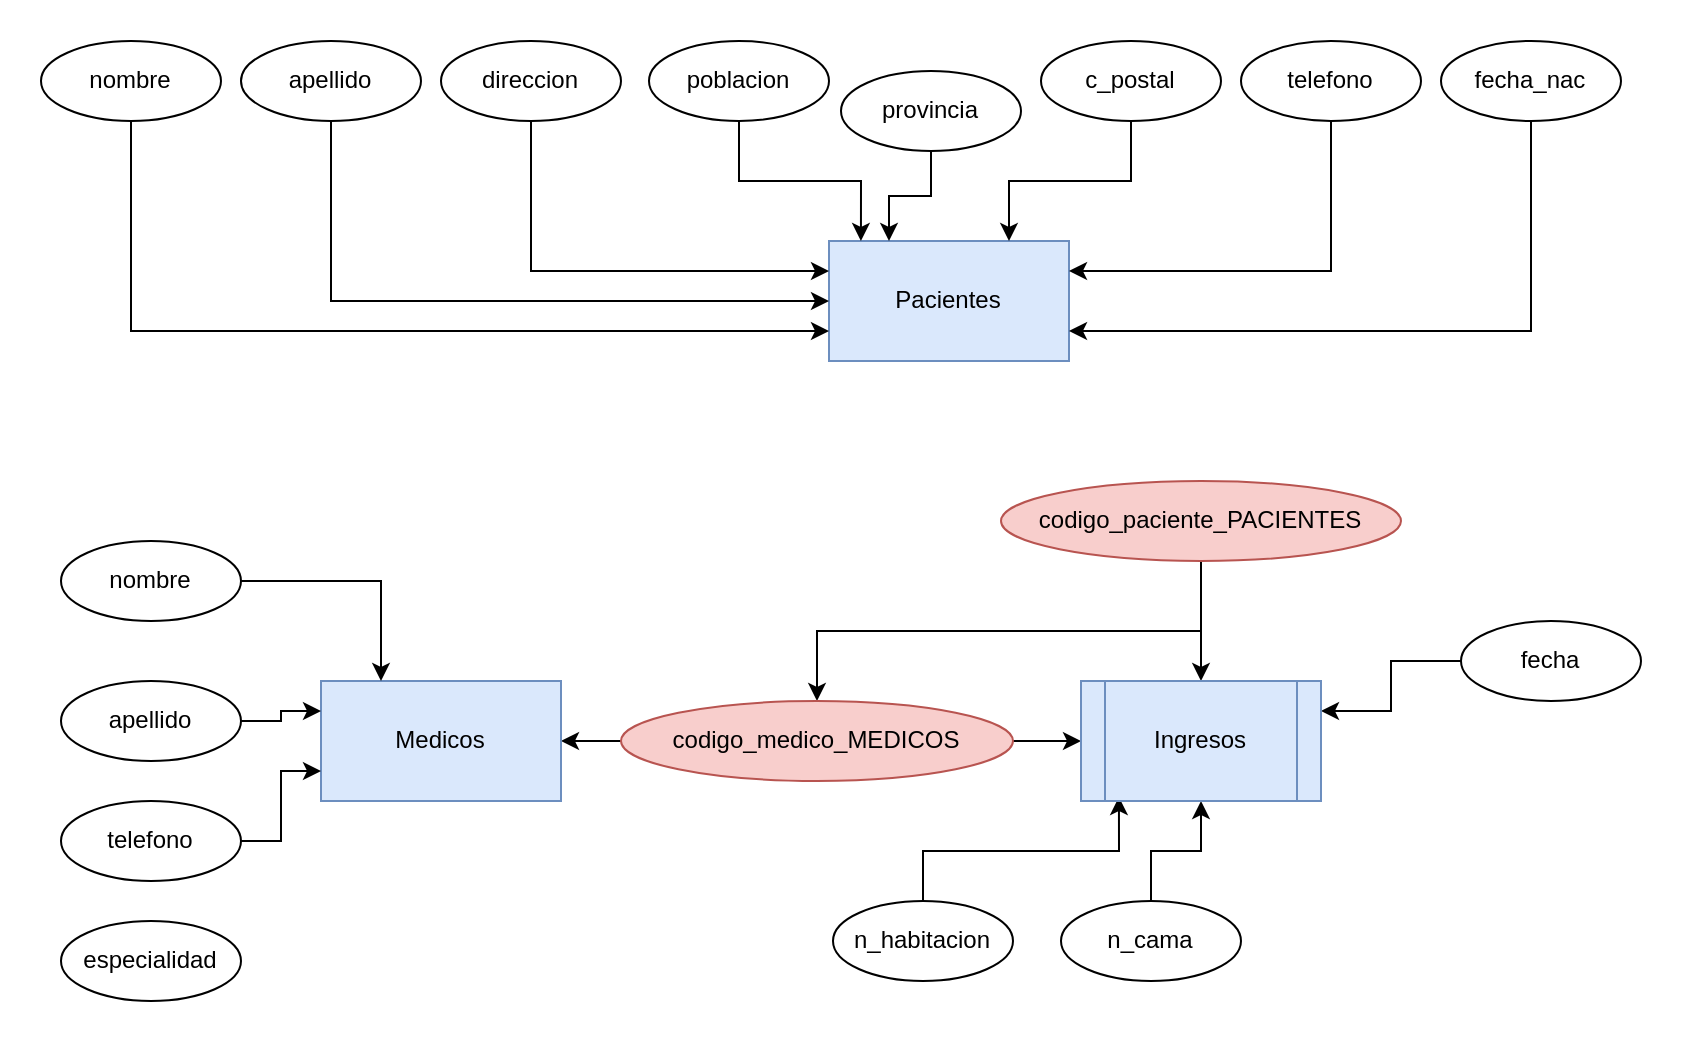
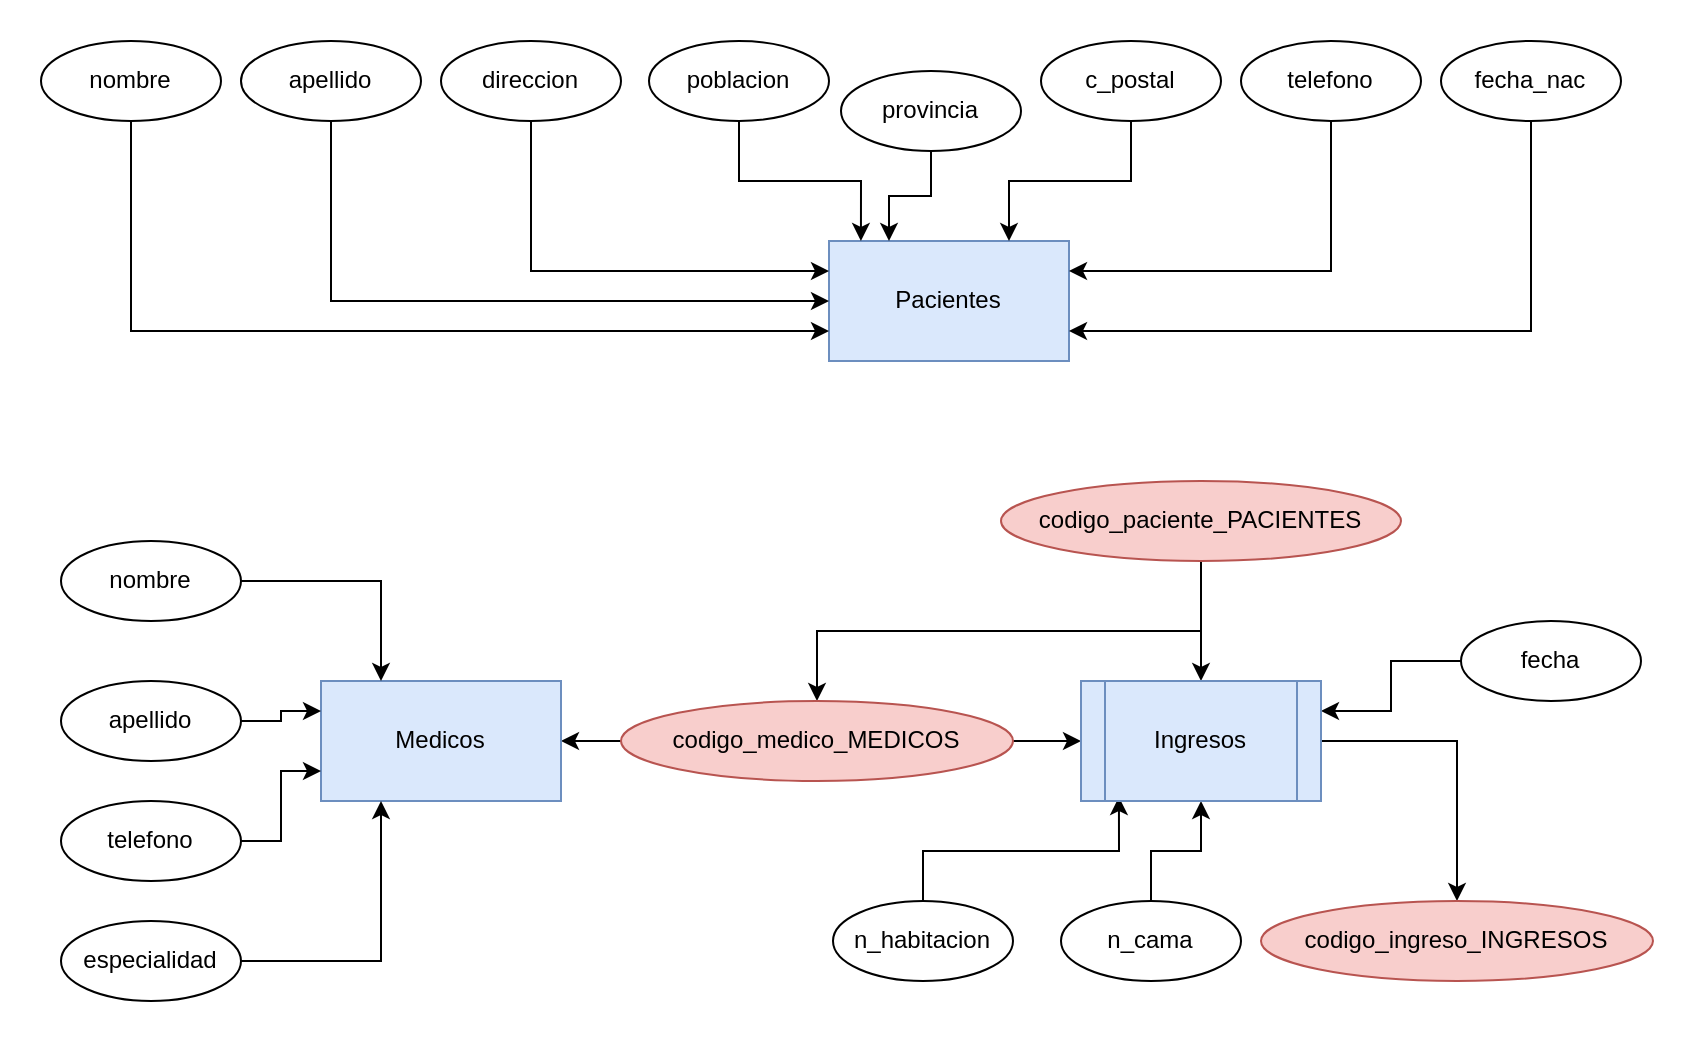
none -> (1457, 746)
none -> (1457, 941)
none -> (381, 958)
